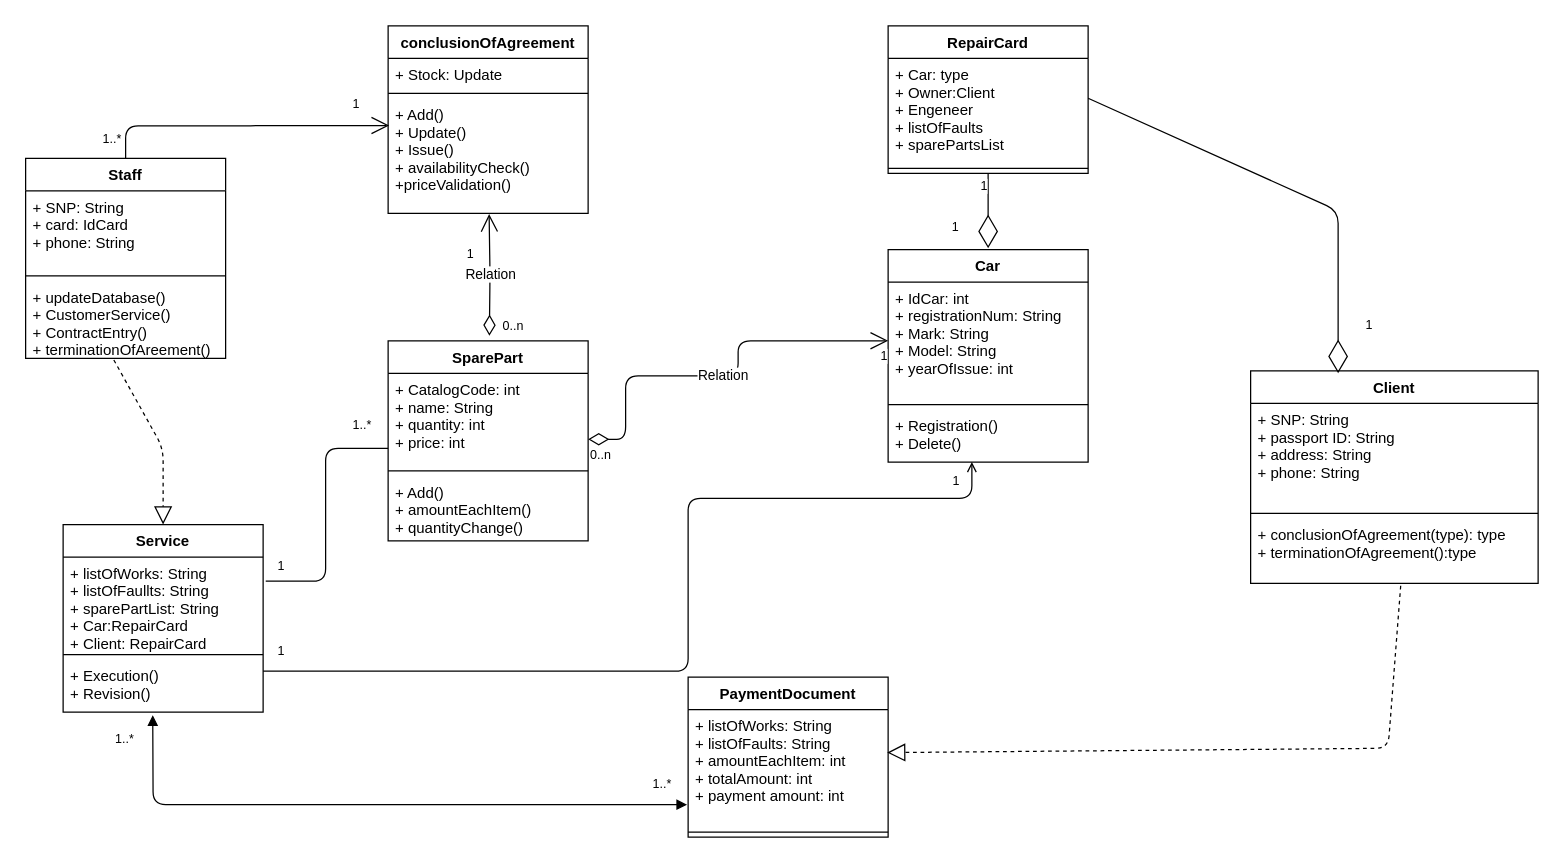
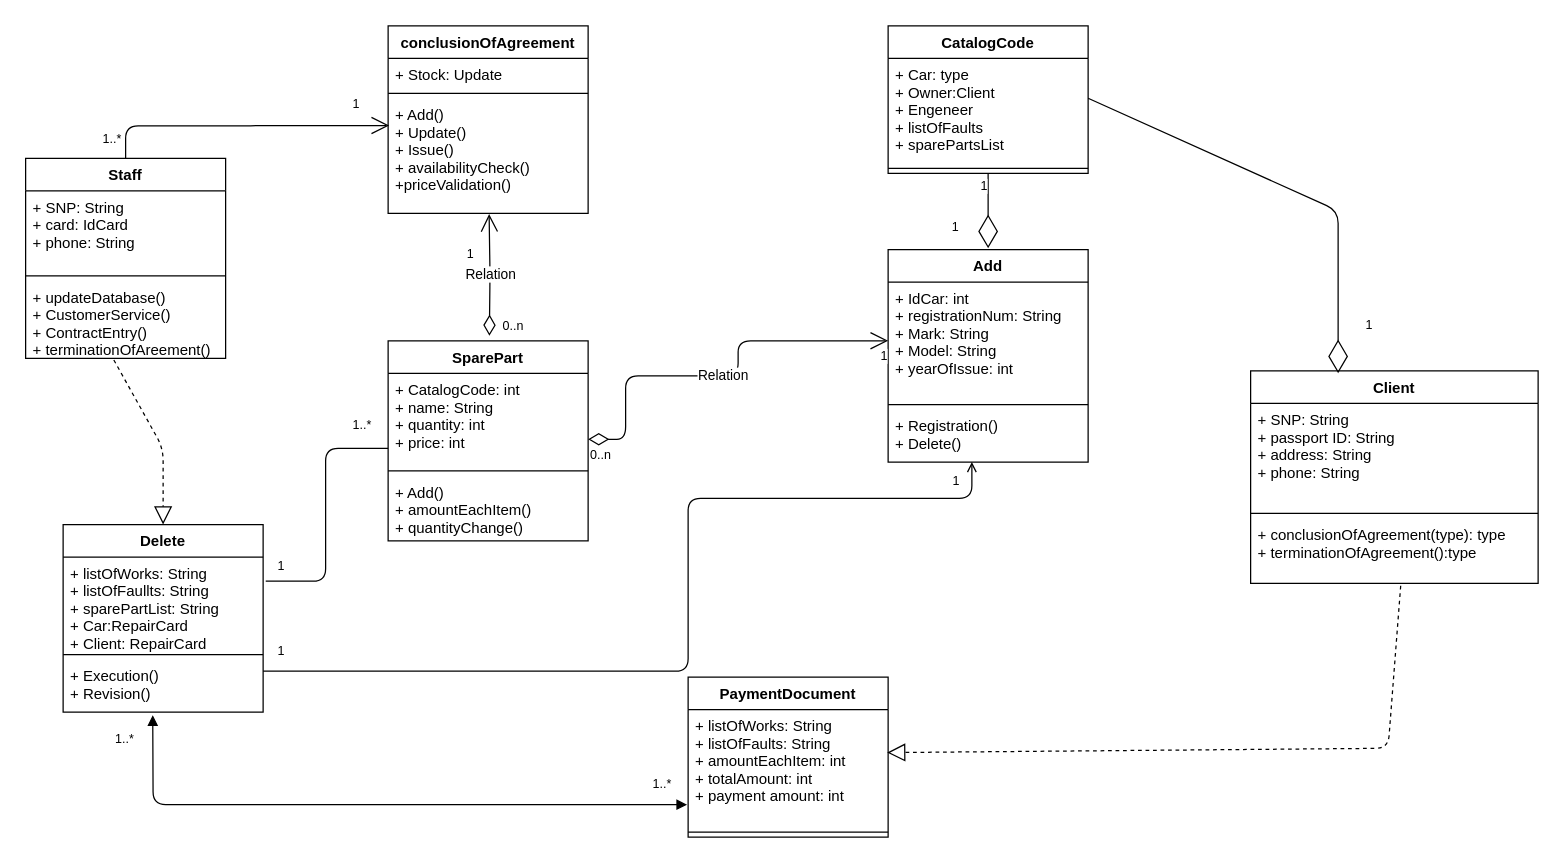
(988, 43) -> (988, 43)
(988, 266) -> (988, 266)
(163, 541) -> (163, 541)
